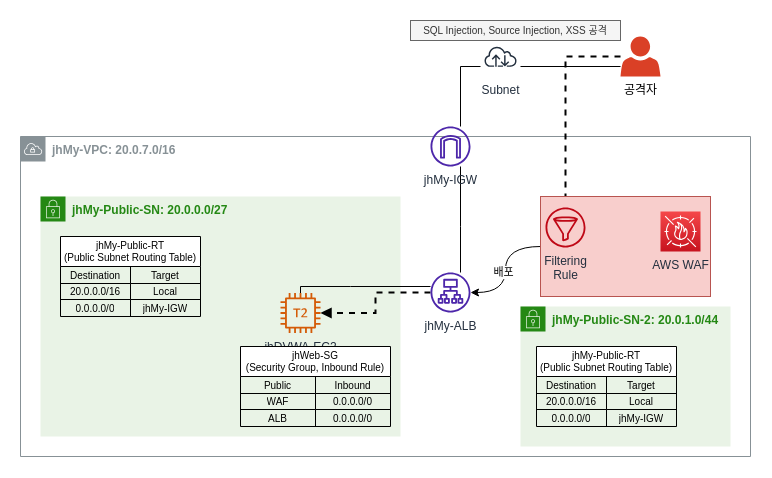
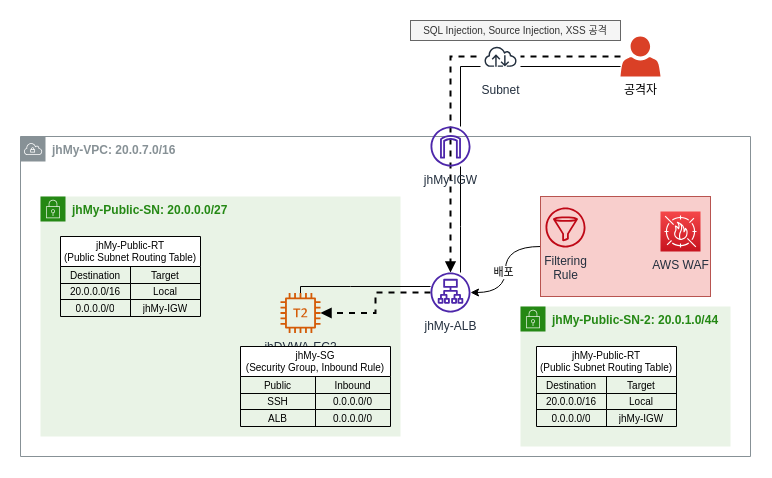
(566, 128) -> (451, 145)
(315, 356) -> (315, 356)
(278, 402) -> (278, 402)
